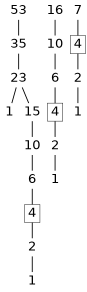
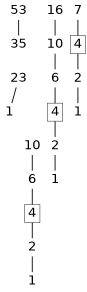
(19, 61) -> none
(32, 112) -> none
